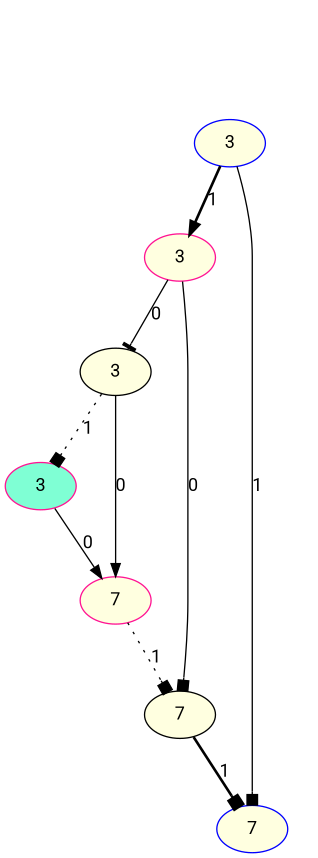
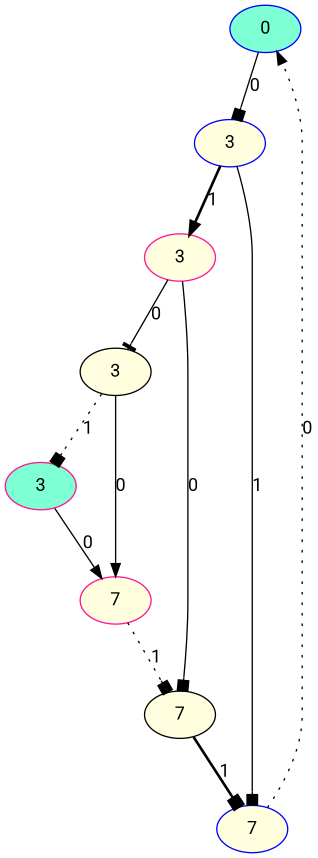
none -> (265, 29)
